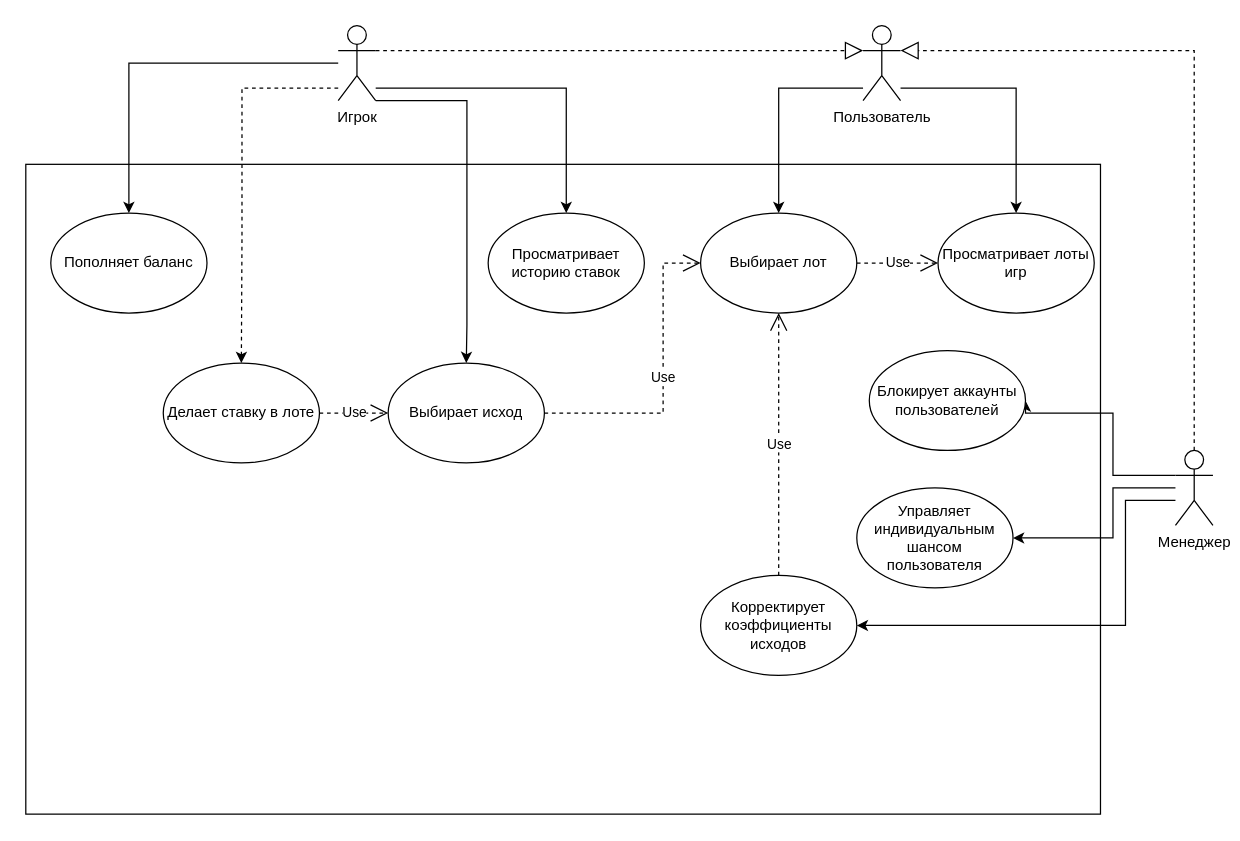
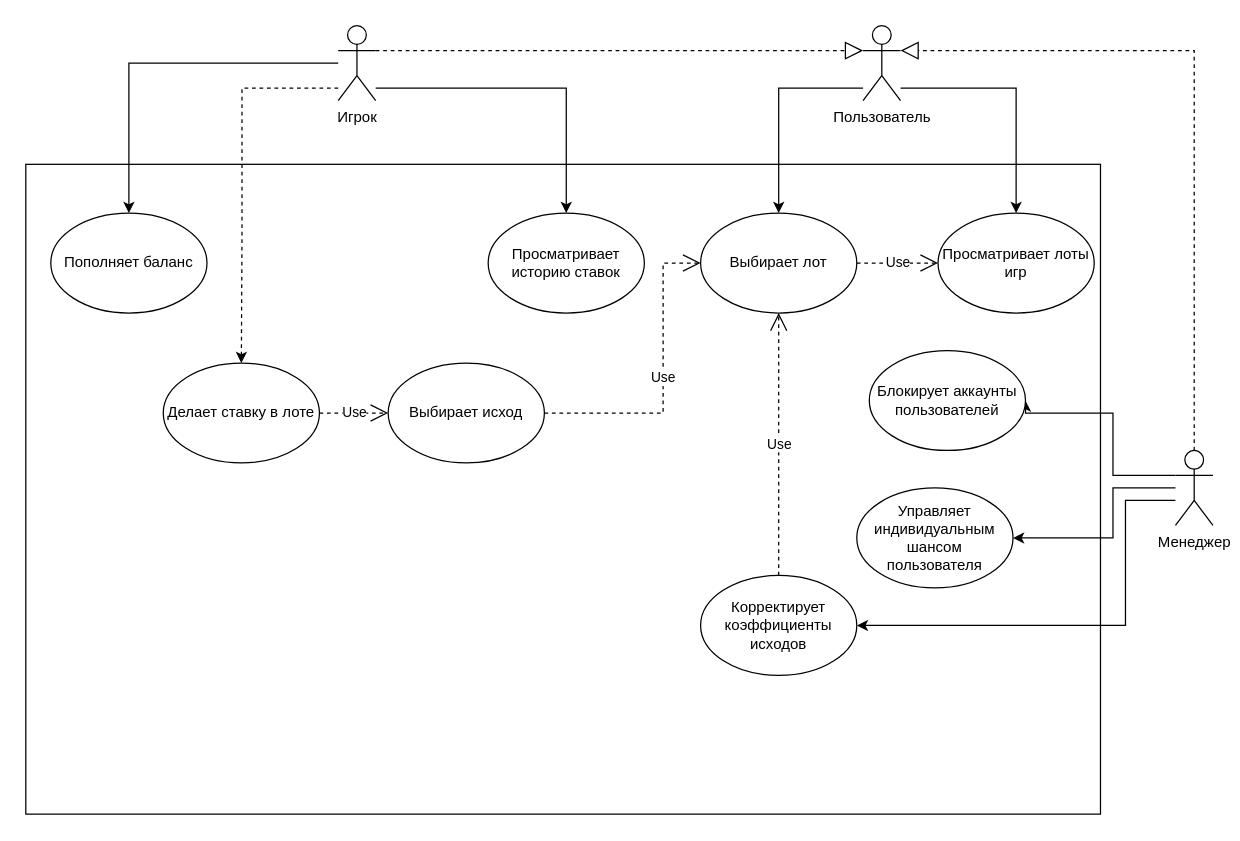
(467, 182) -> none
